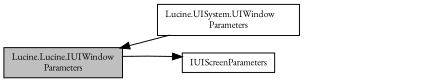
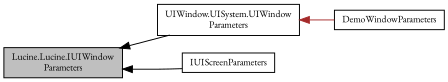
(228, 20) -> (228, 20)
none -> (389, 20)
(148, 56) -> (157, 69)
